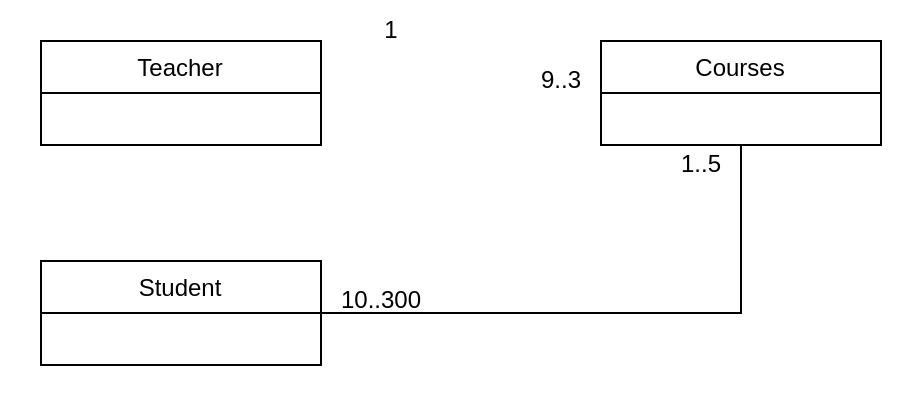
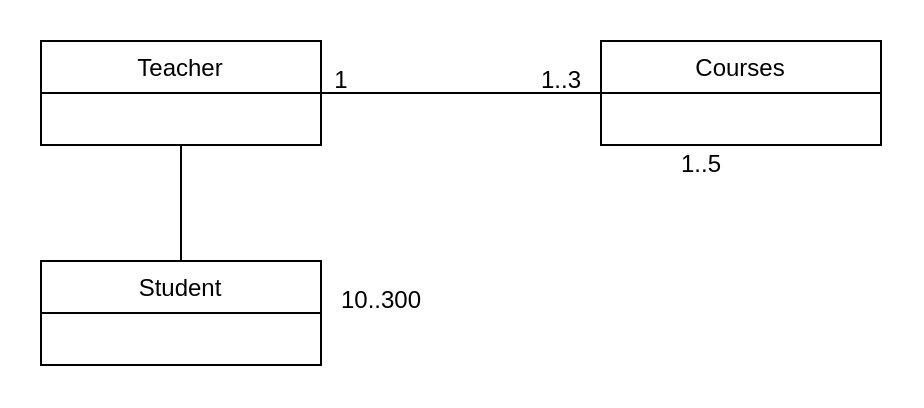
(391, 31) -> (341, 81)
(562, 81) -> (562, 81)
none -> (461, 93)
(617, 313) -> (181, 202)
